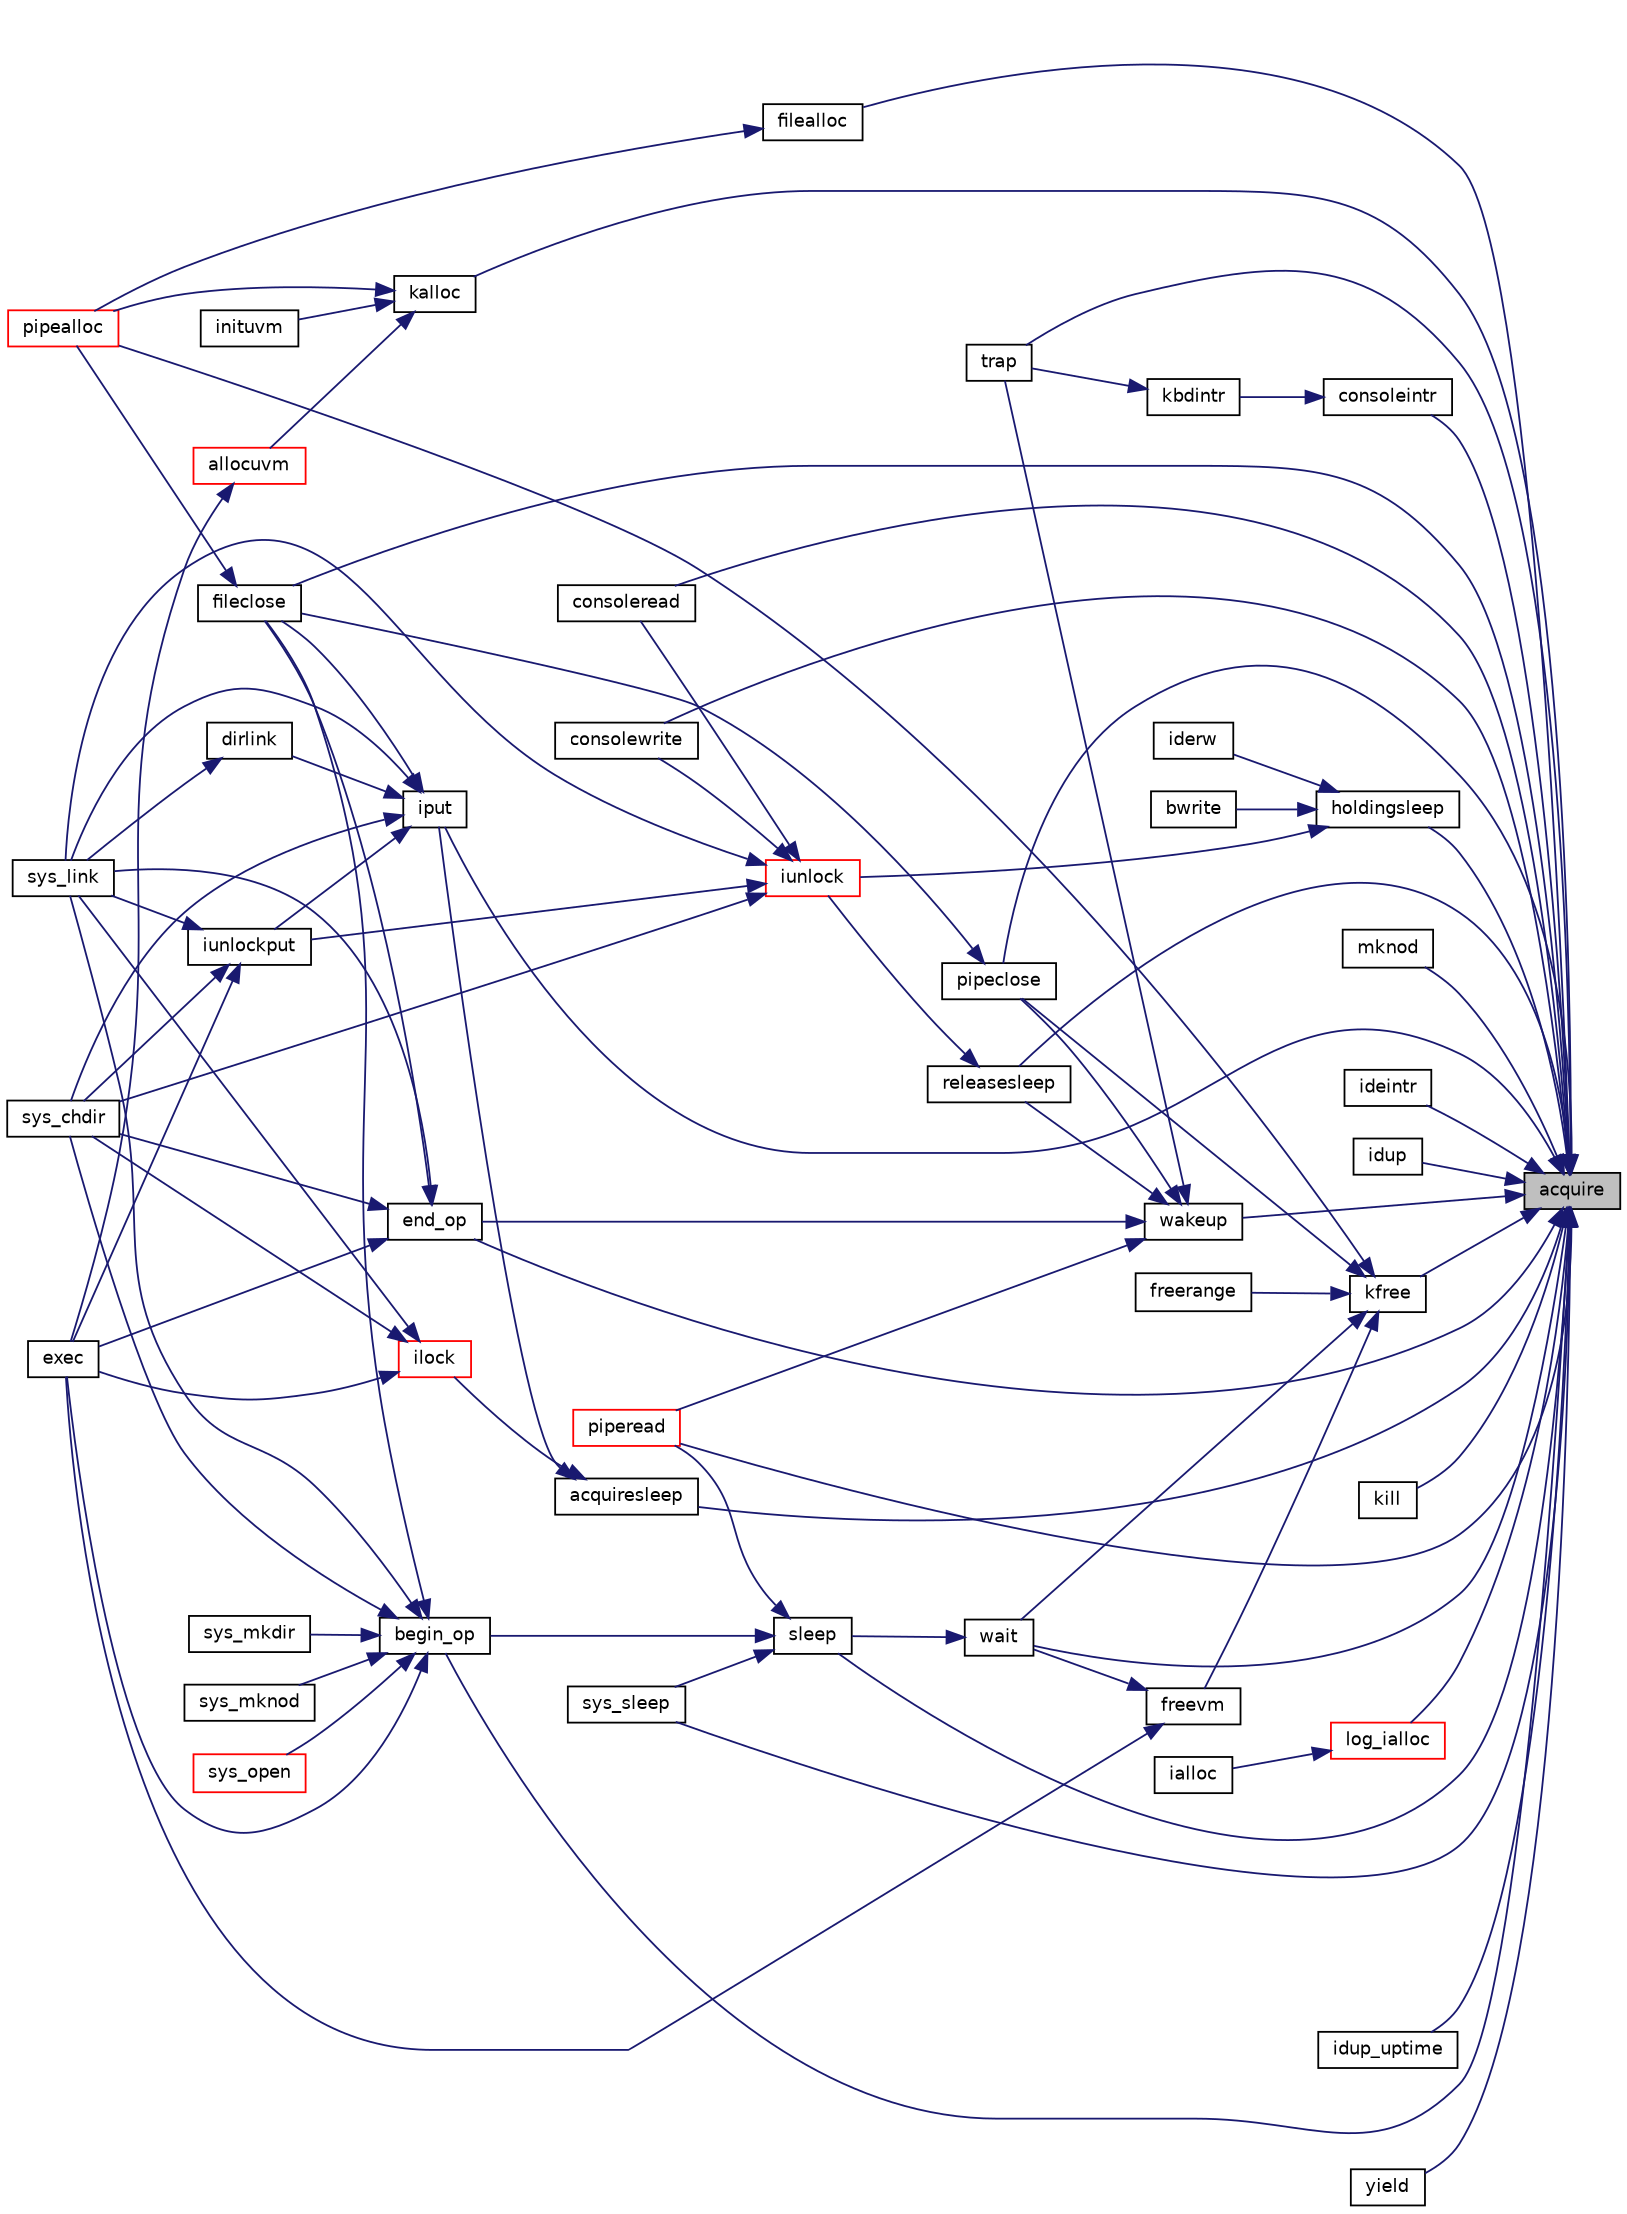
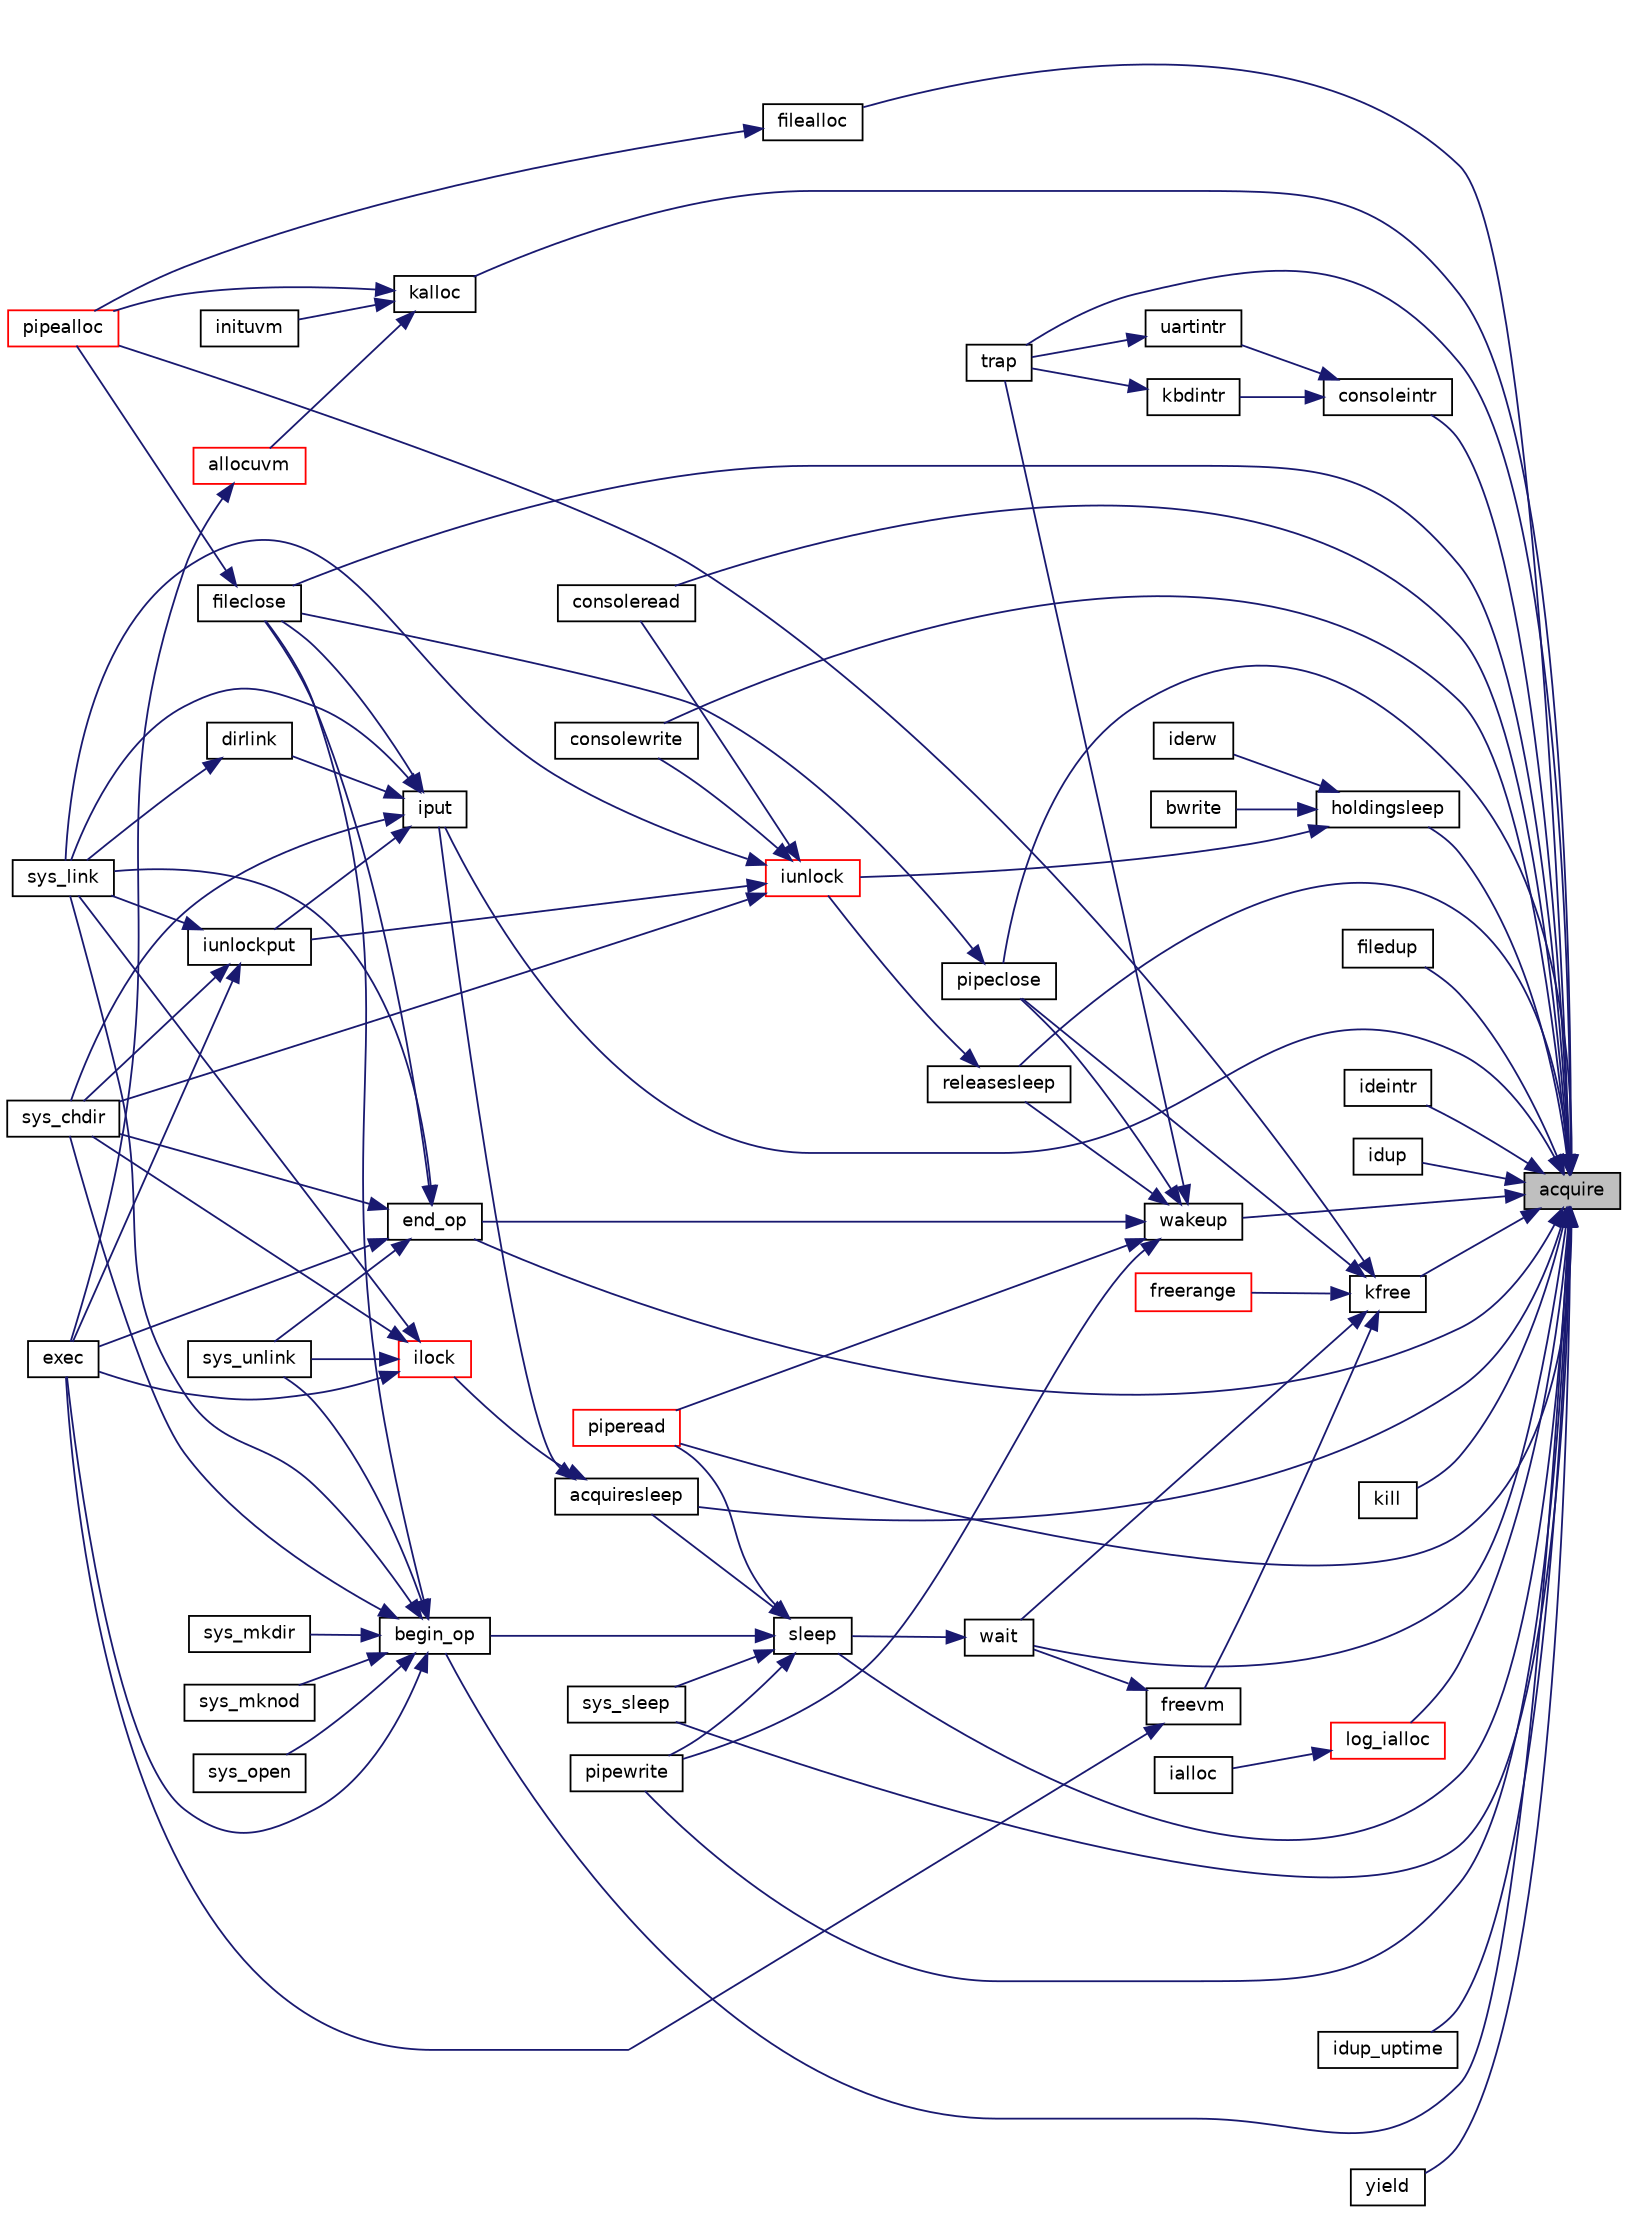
none -> (1193, 328)
(1388, 949) -> (1388, 949)
(1193, 1292) -> (1193, 1292)
none -> (250, 1359)
none -> (712, 1561)
(250, 1773) -> (250, 1773)
none -> (627, 1773)
